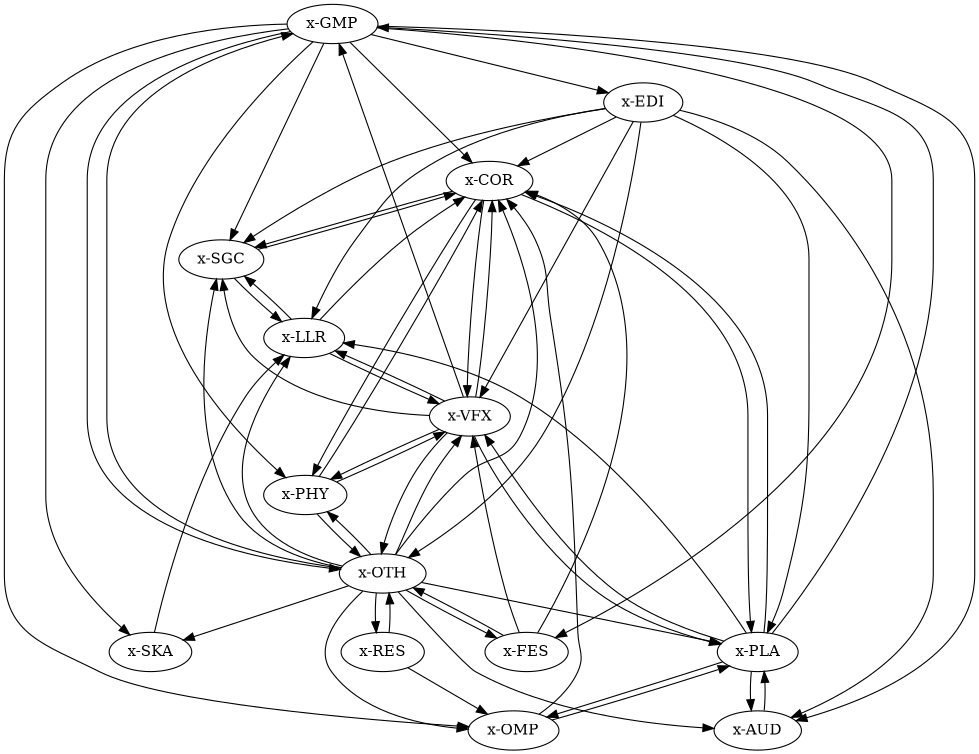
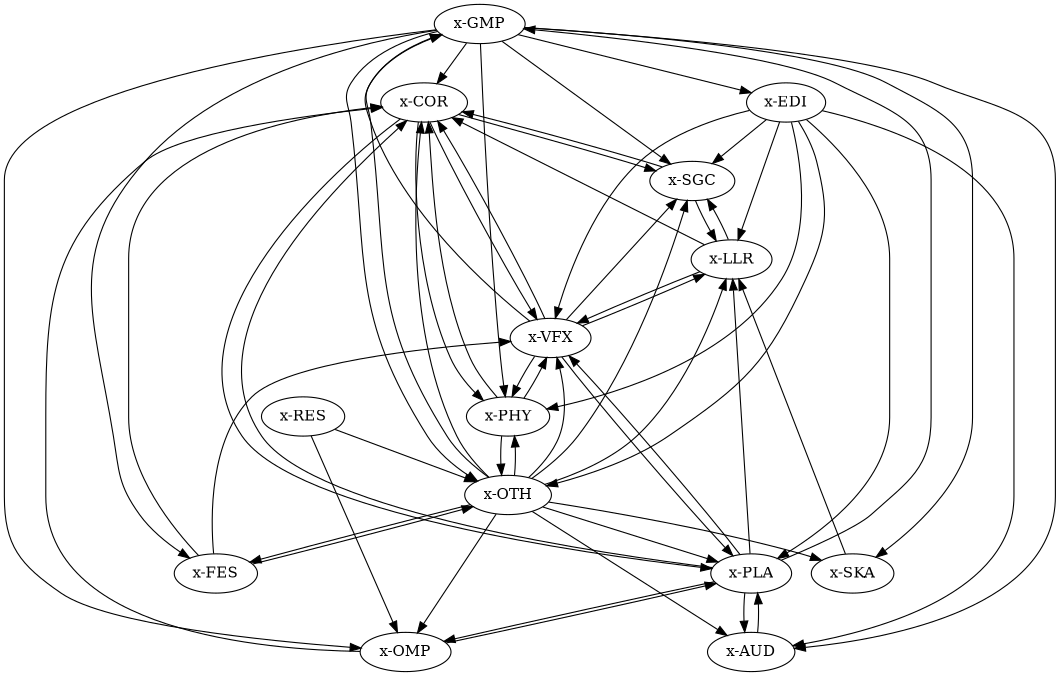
(572, 139) -> (763, 303)
(408, 484) -> none
(375, 607) -> none
